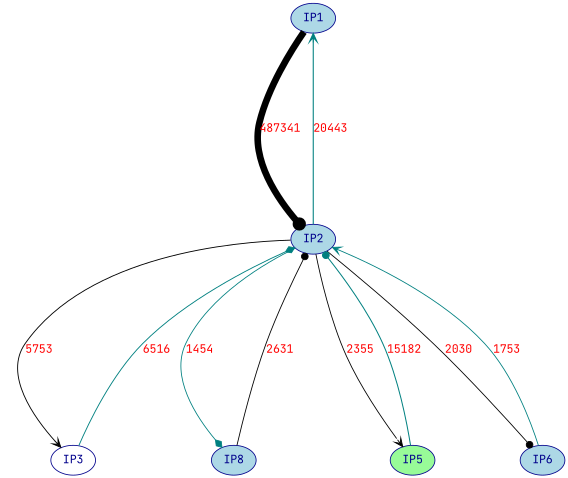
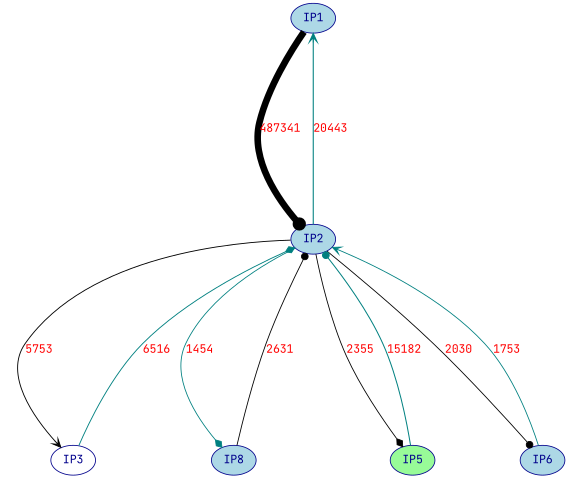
(344, 351) -> (344, 351)
